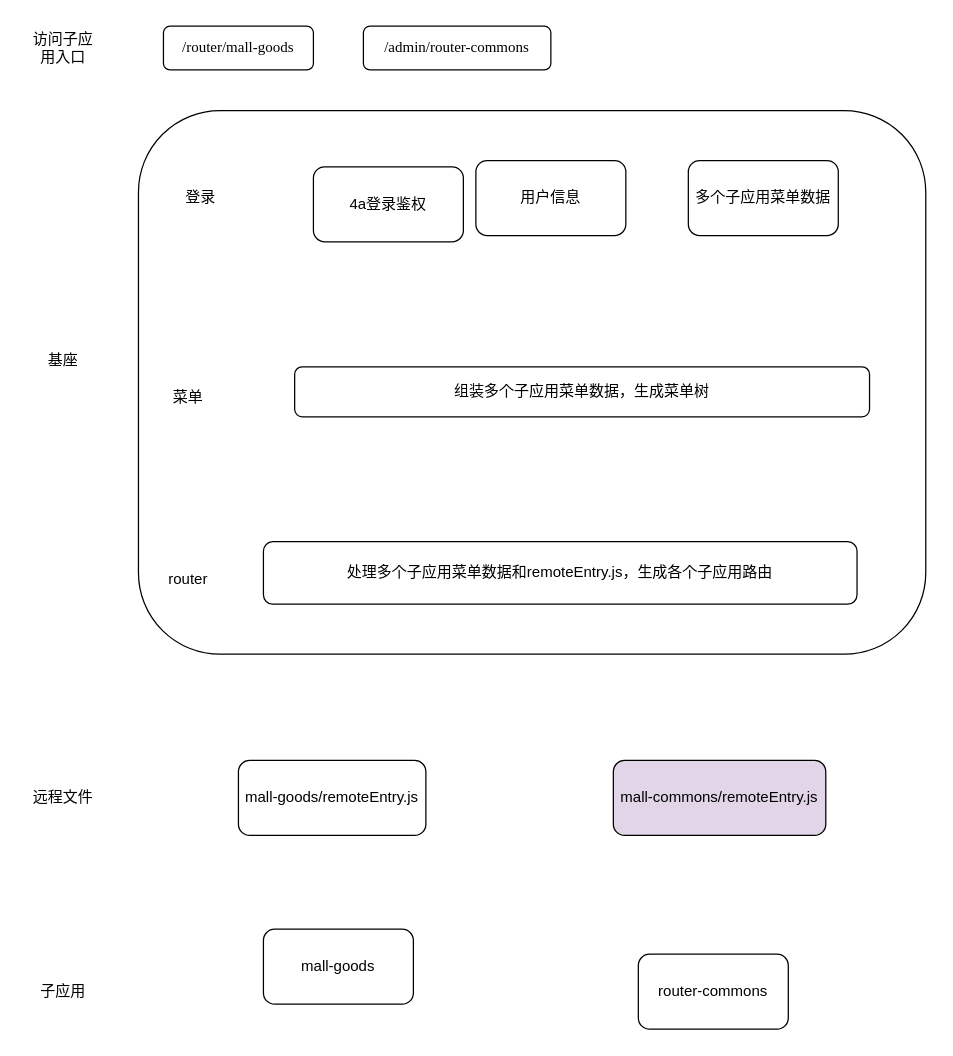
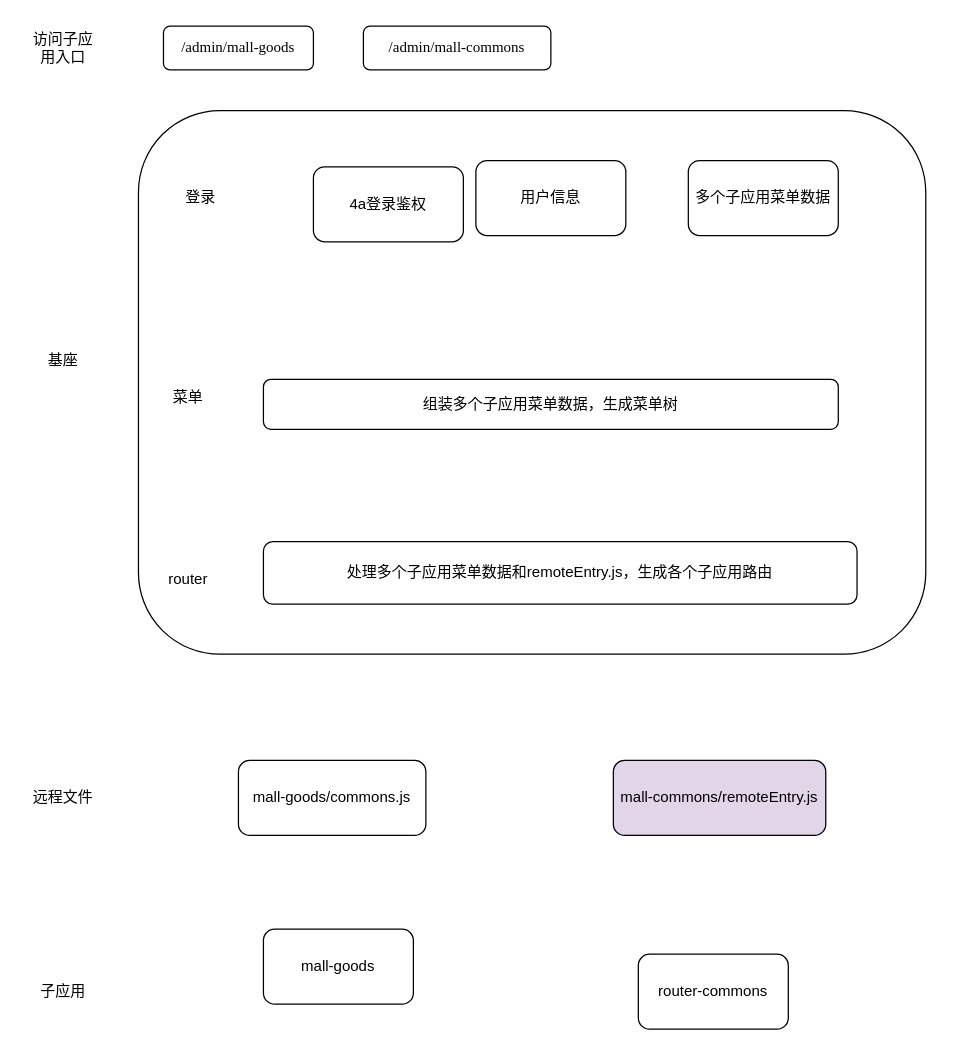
(238, 48) -> (238, 48)
(457, 48) -> (457, 48)
(582, 392) -> (551, 404)
(332, 798) -> (332, 798)
